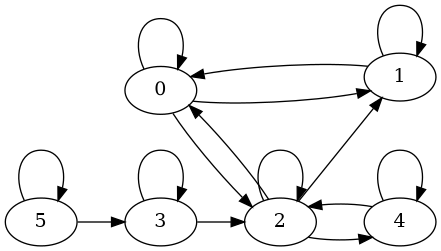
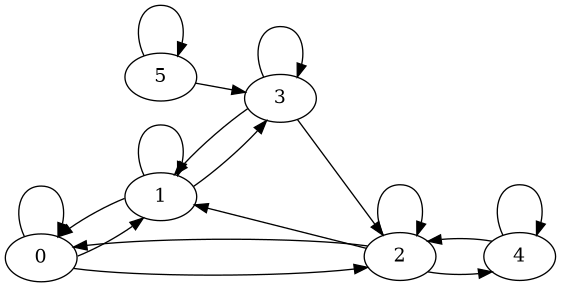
none -> (214, 135)
none -> (227, 160)
